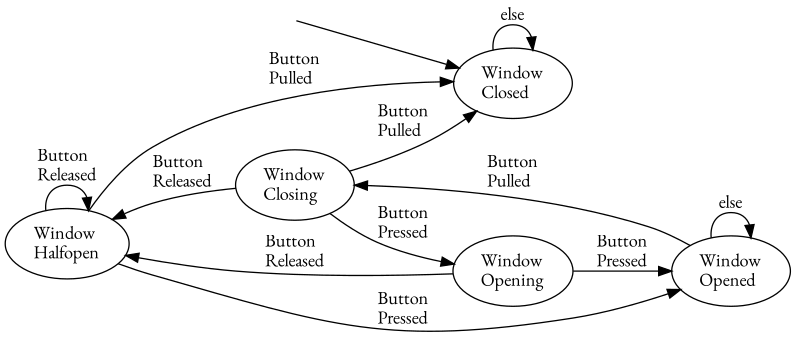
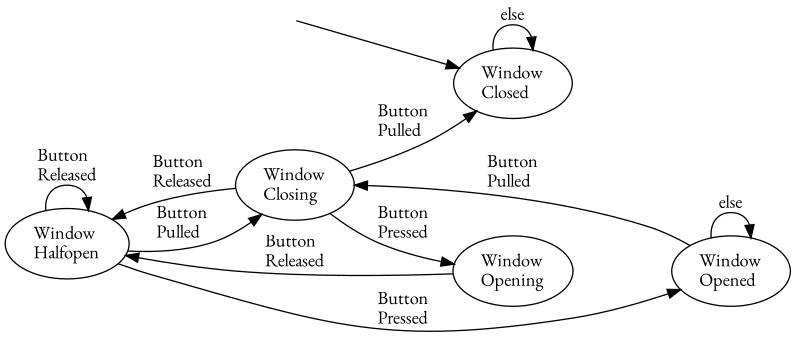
(248, 108) -> (192, 247)
(616, 271) -> none
